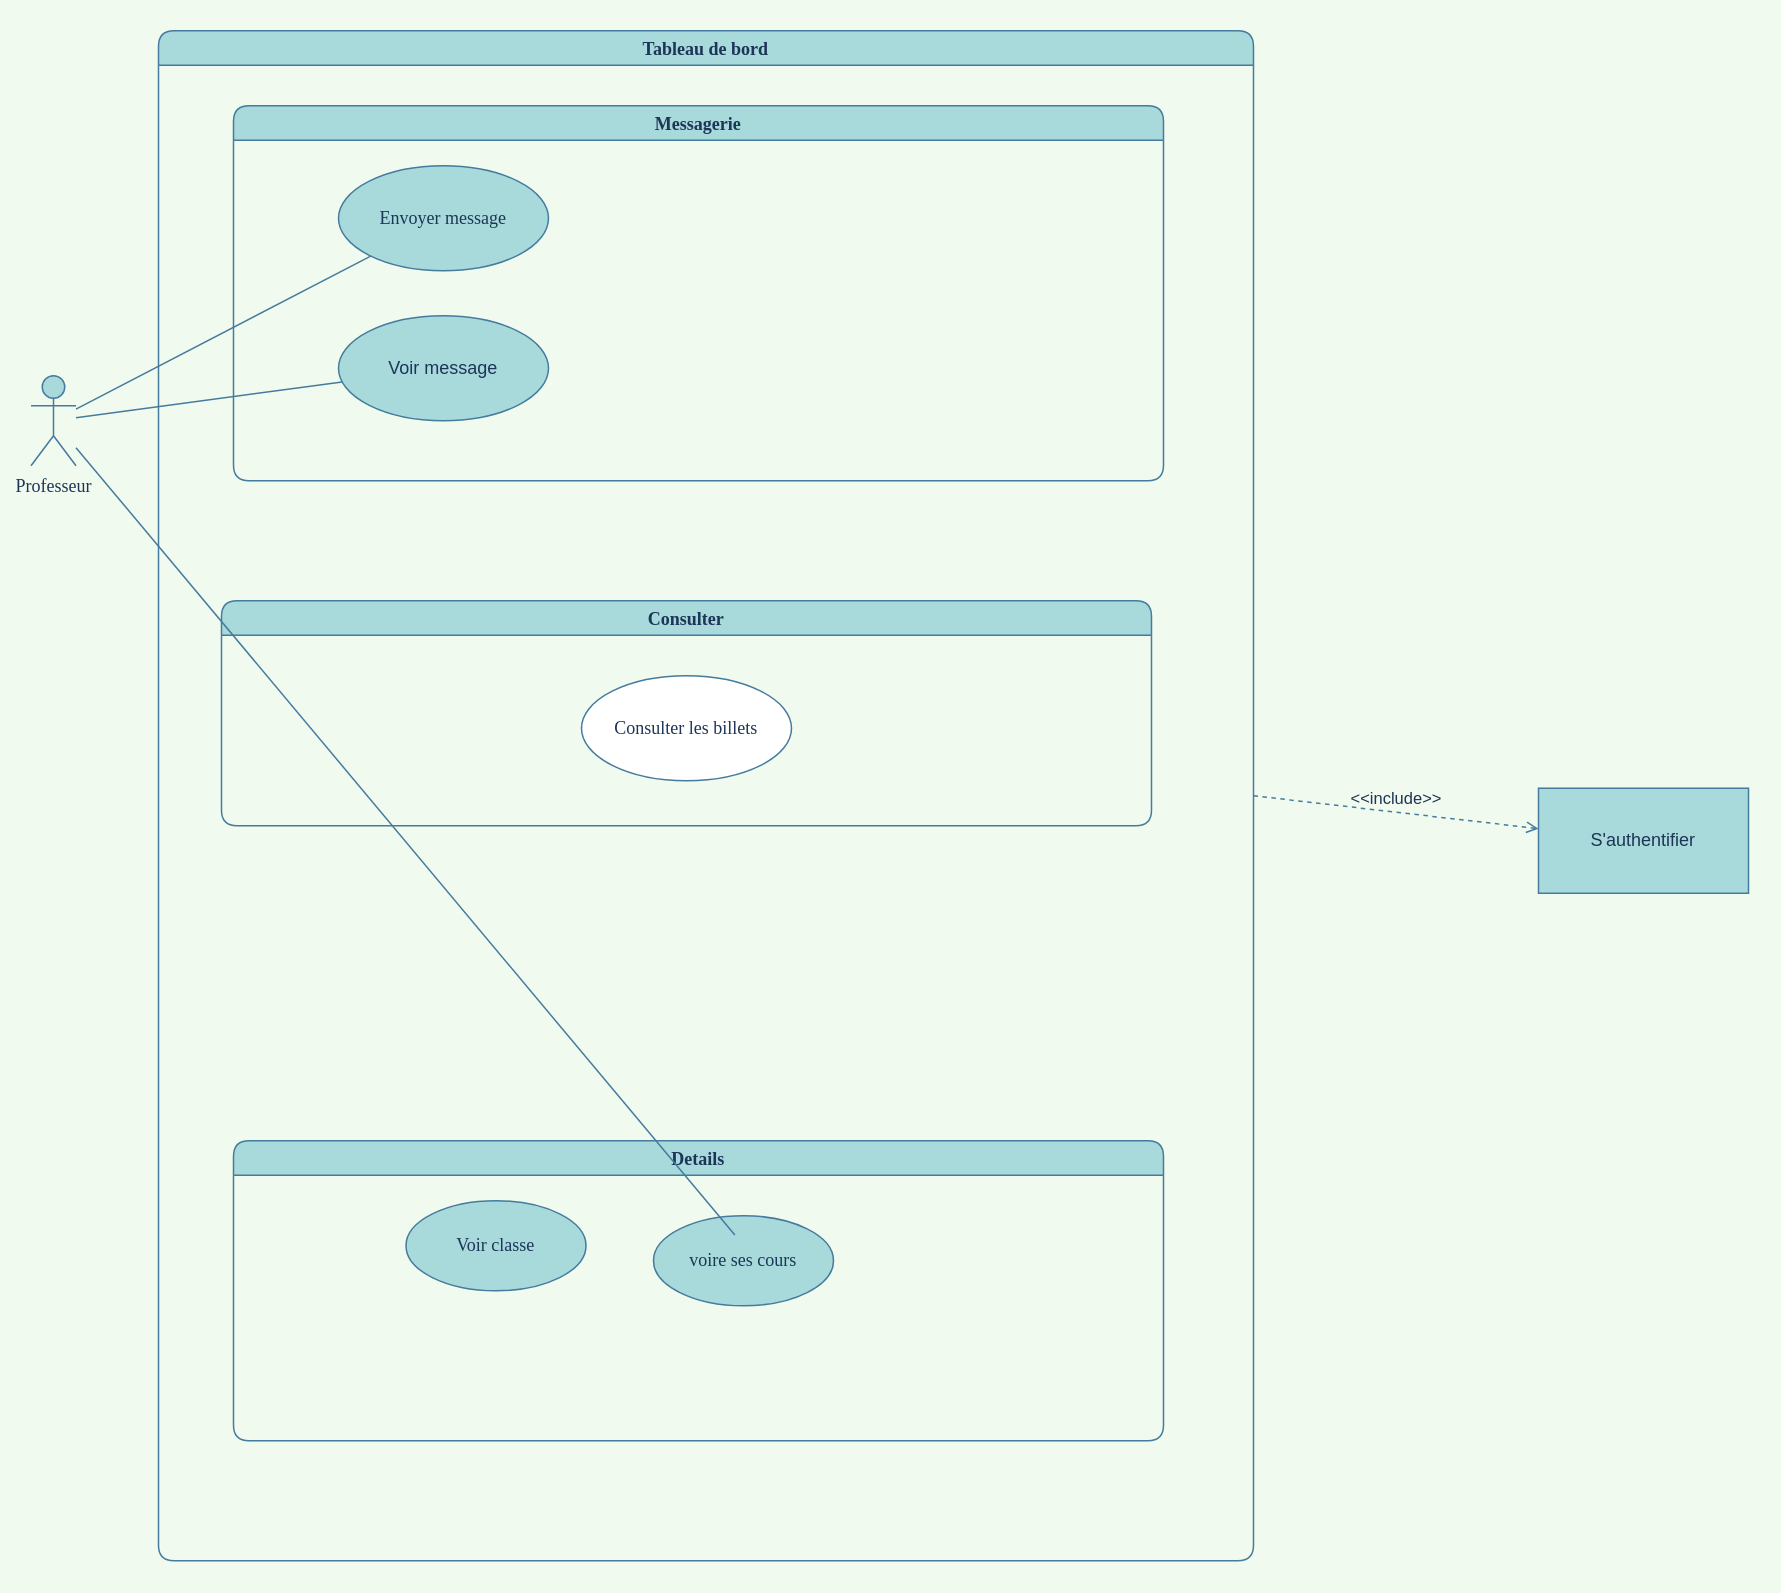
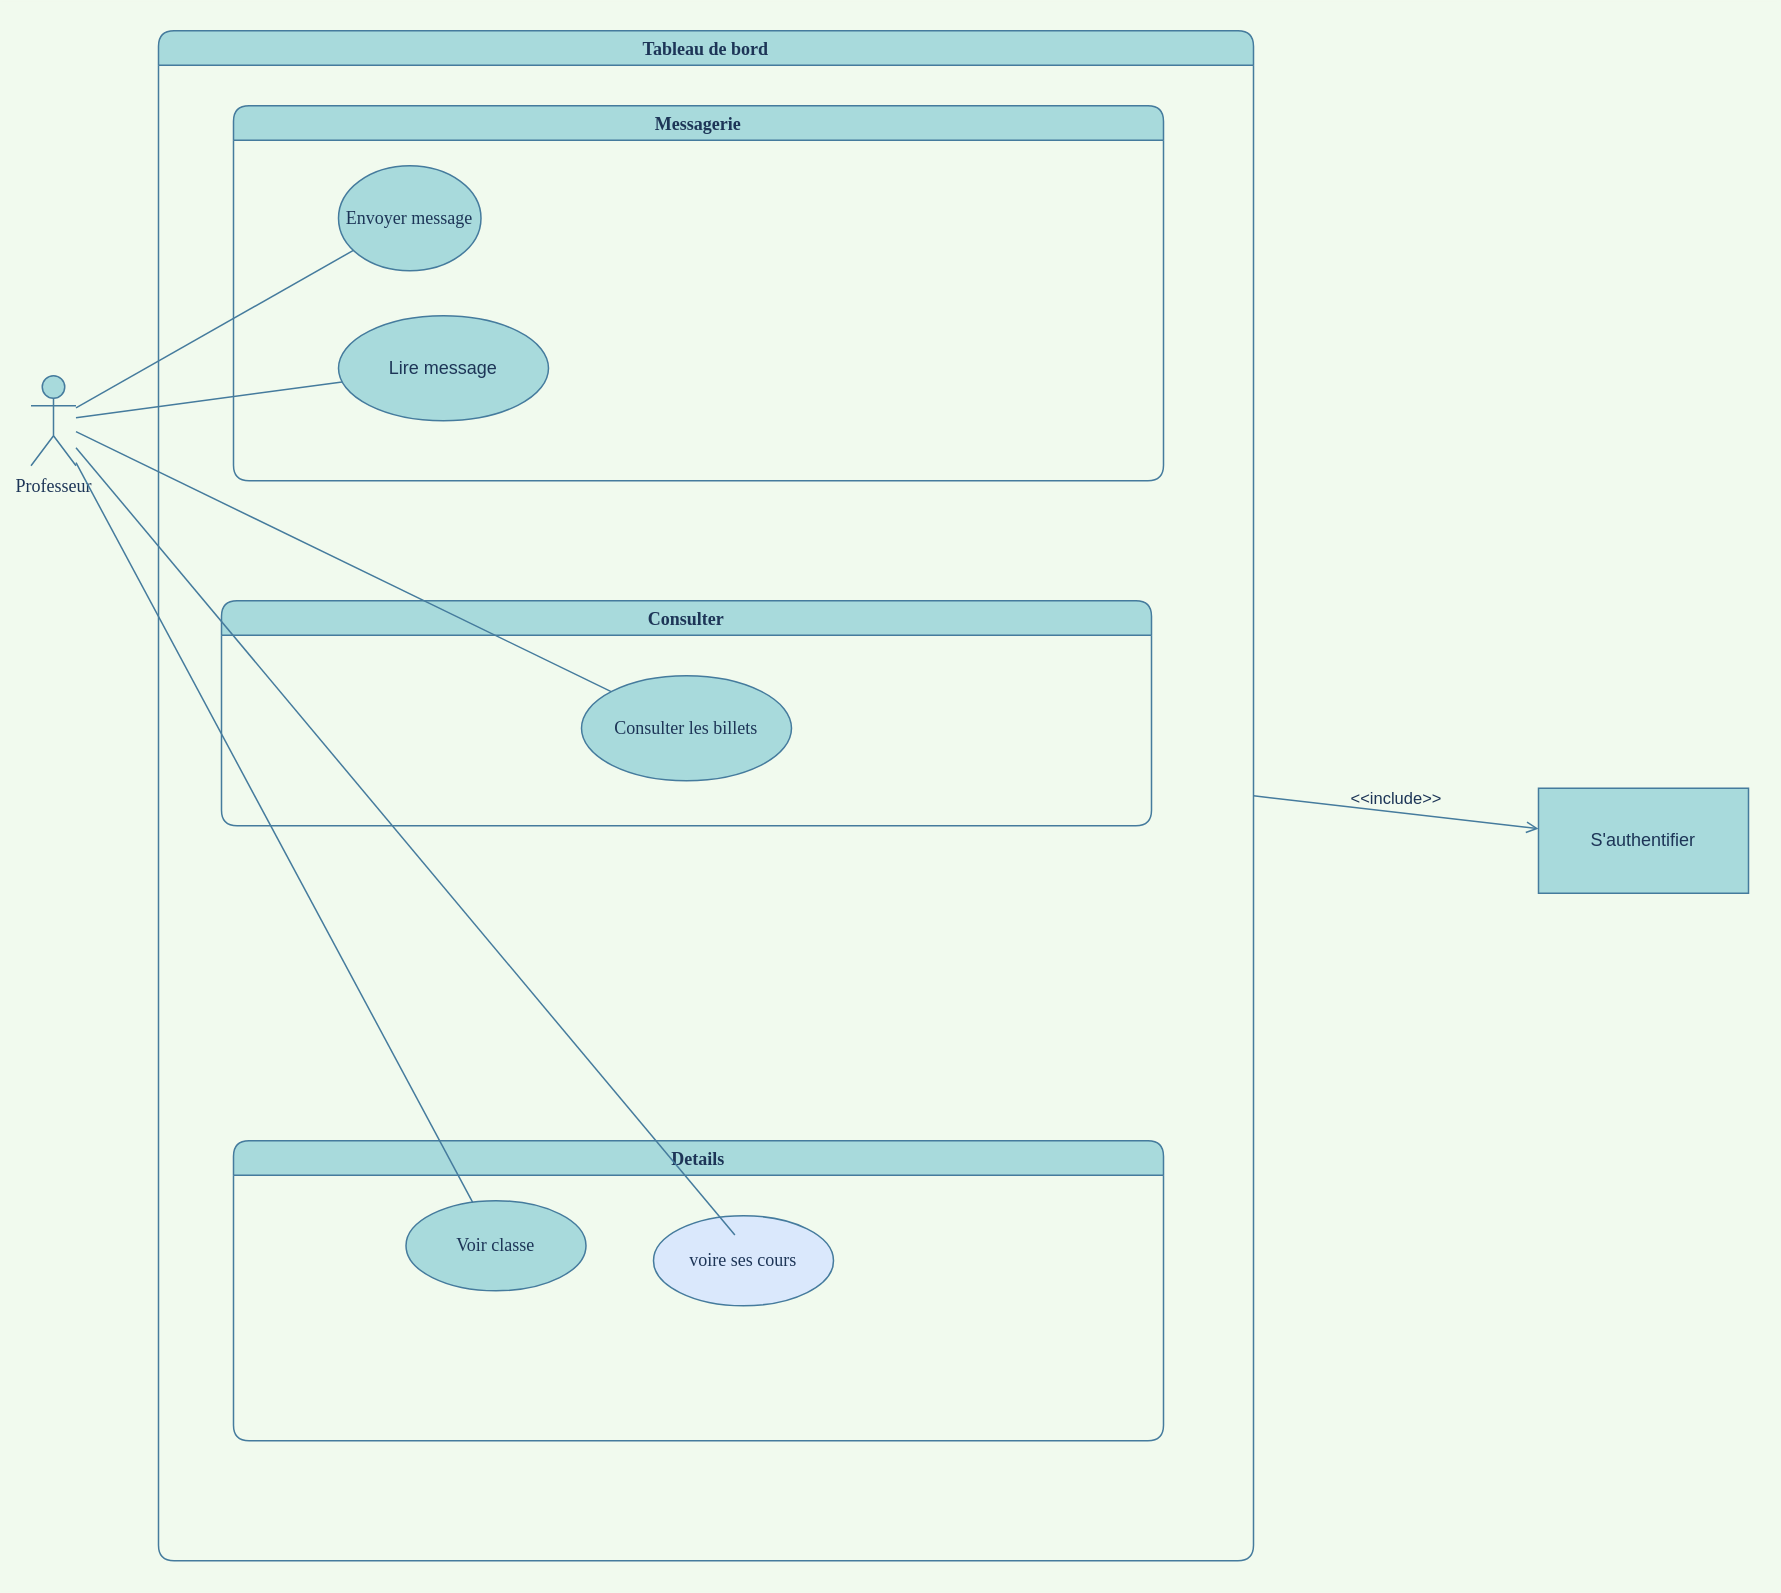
(443, 218) -> (410, 218)
(443, 368) -> (443, 368)
none -> (343, 562)
(686, 728) -> (686, 728)
(1394, 812) -> (1394, 812)
none -> (348, 970)
(743, 1261) -> (743, 1261)
